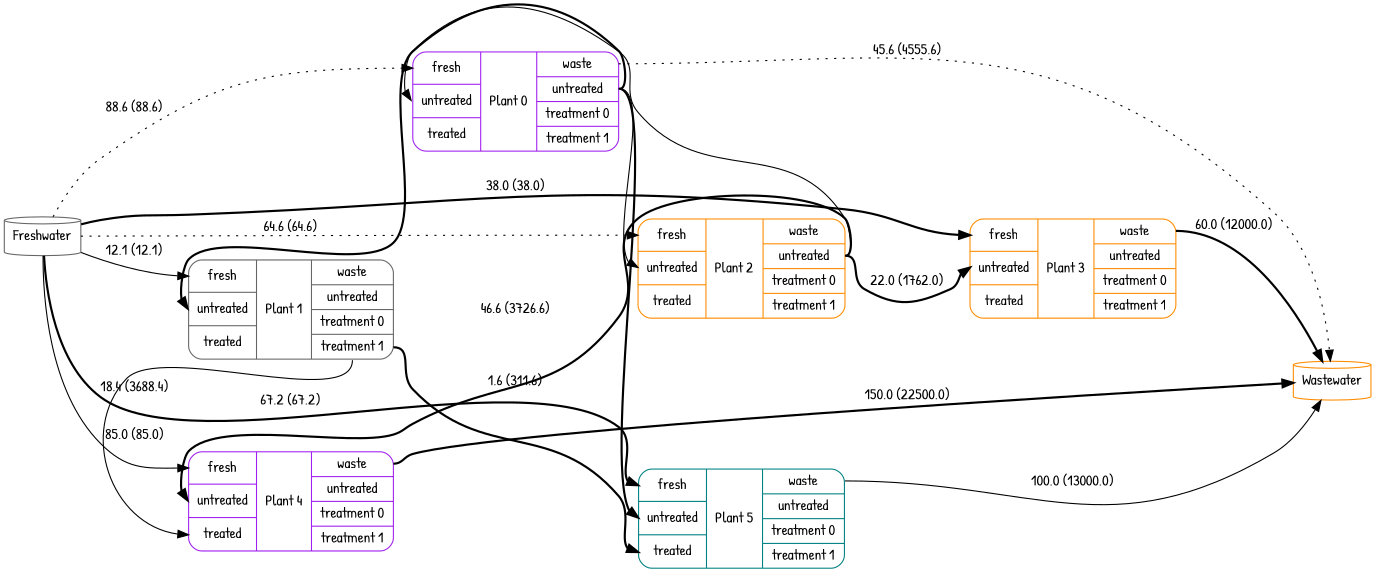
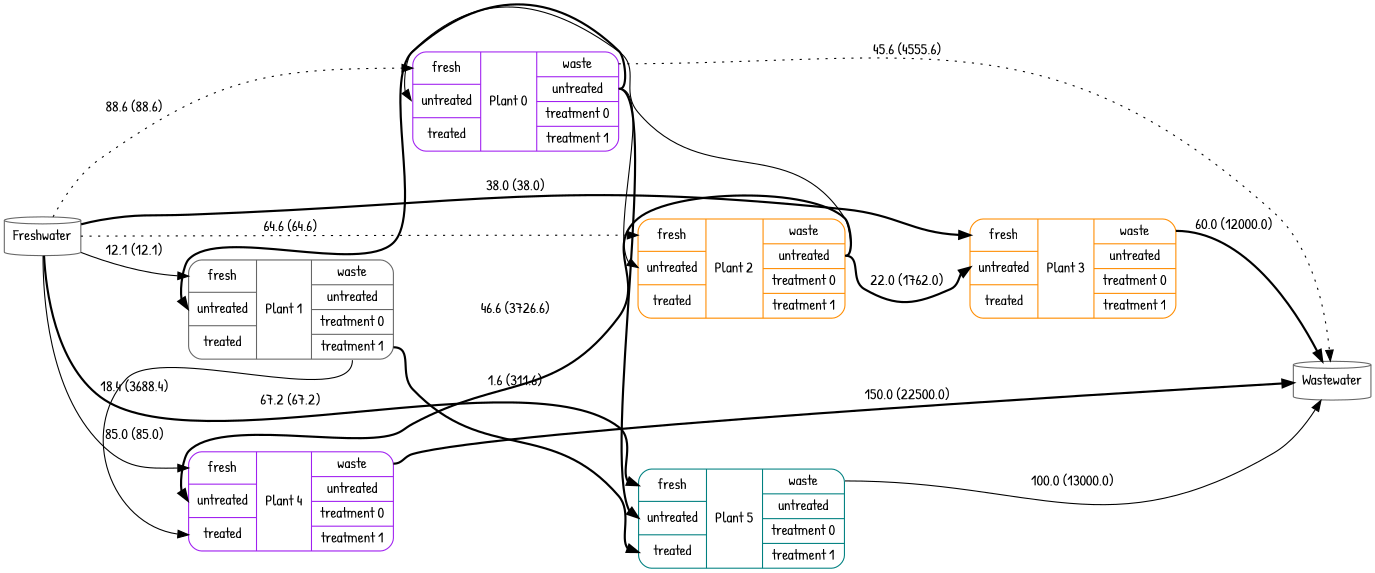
(1332, 381) -> (1332, 381)
